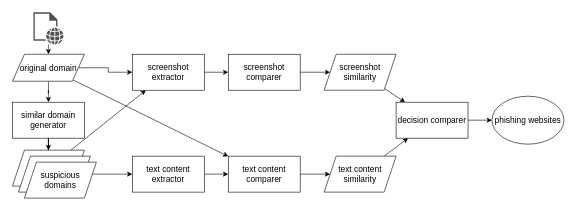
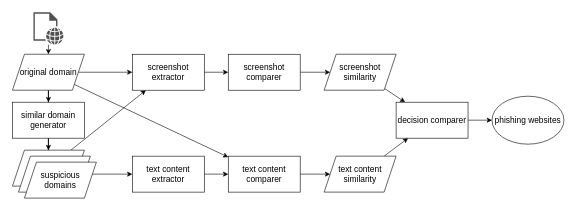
(48, 68) -> (48, 72)
